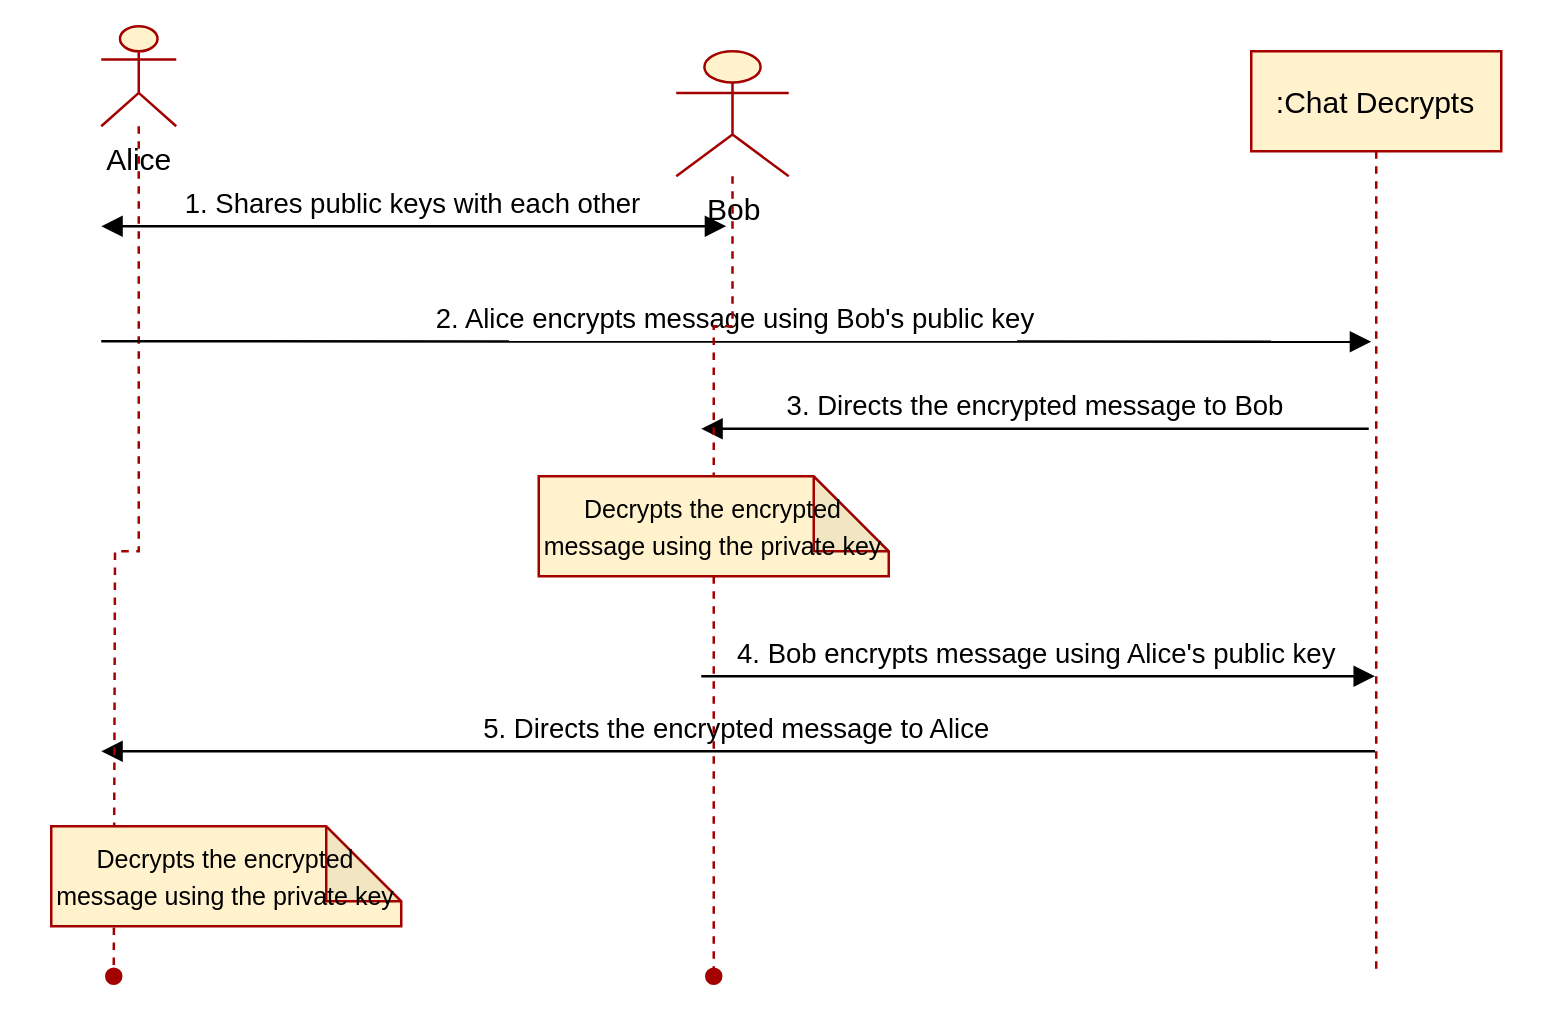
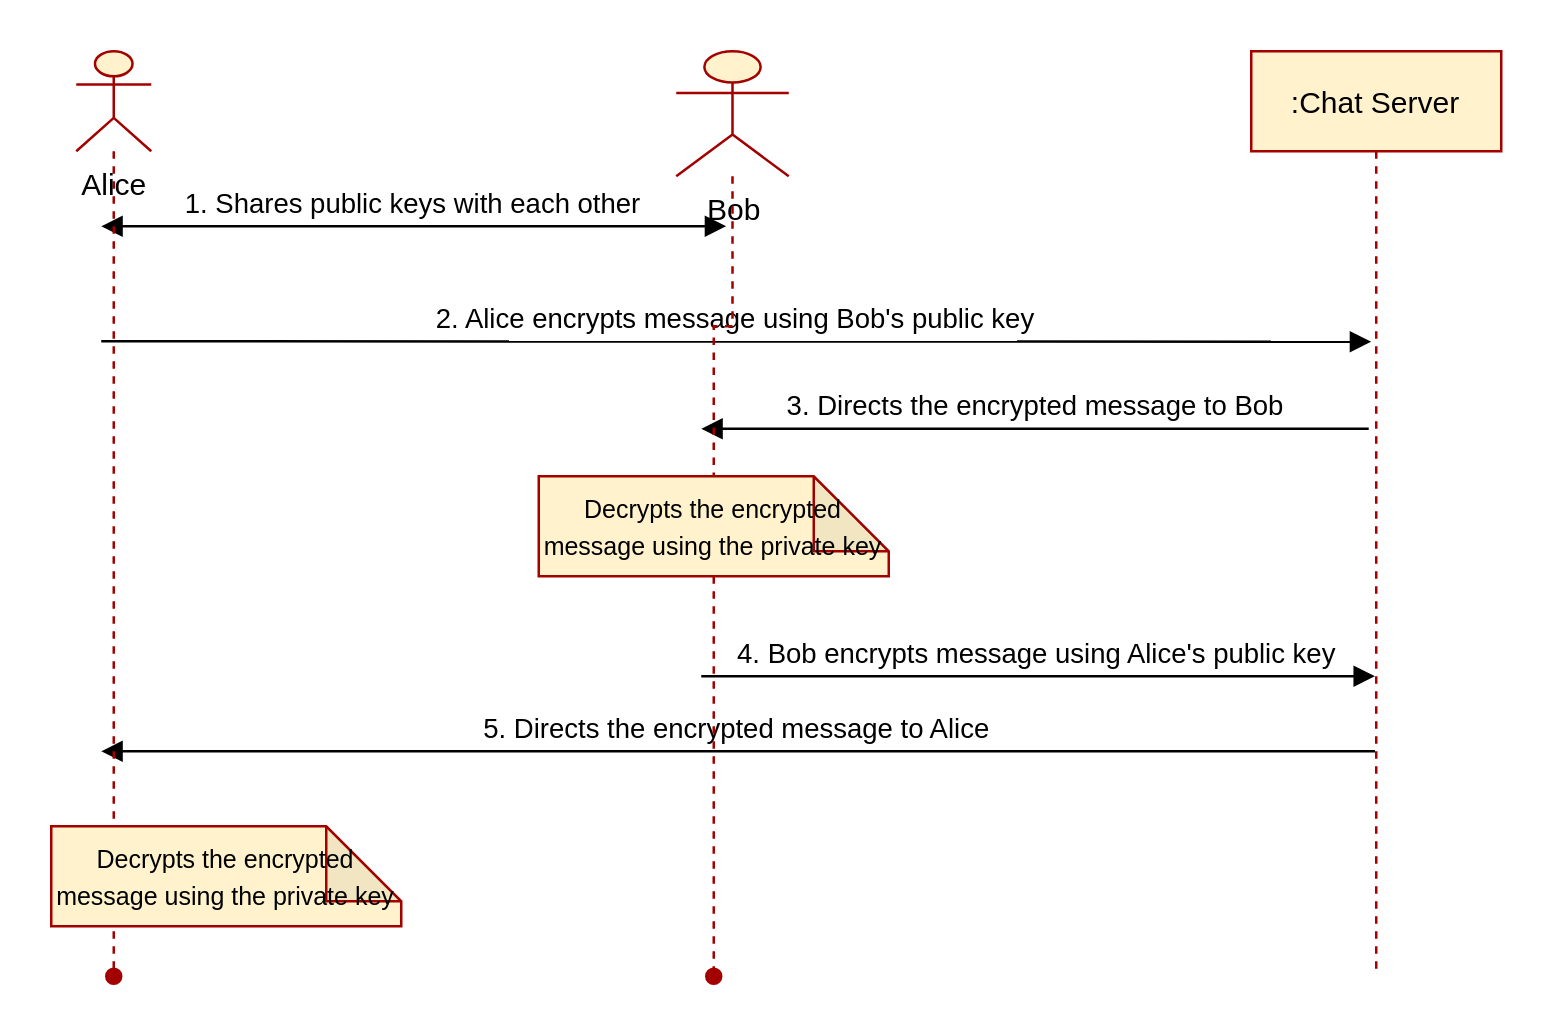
(139, 76) -> (114, 101)
(1375, 103) -> (1375, 103)
